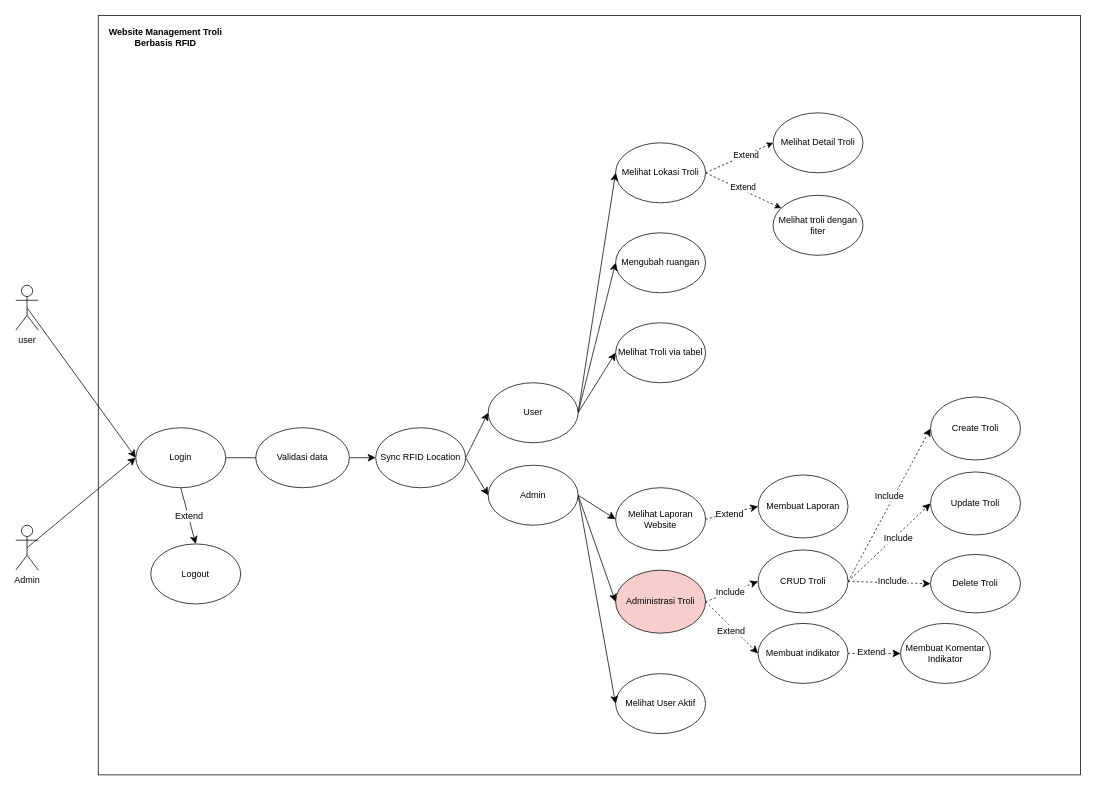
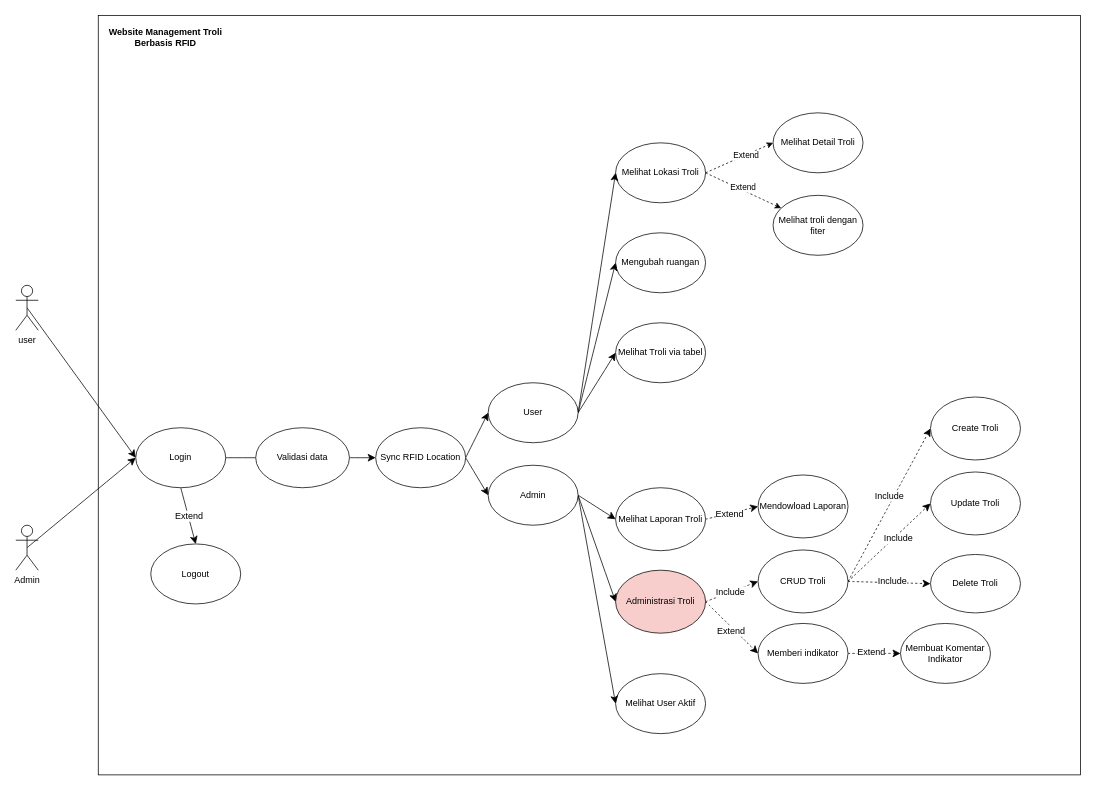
(803, 507) -> (803, 507)
(660, 519) -> (660, 519)
(803, 654) -> (803, 654)
